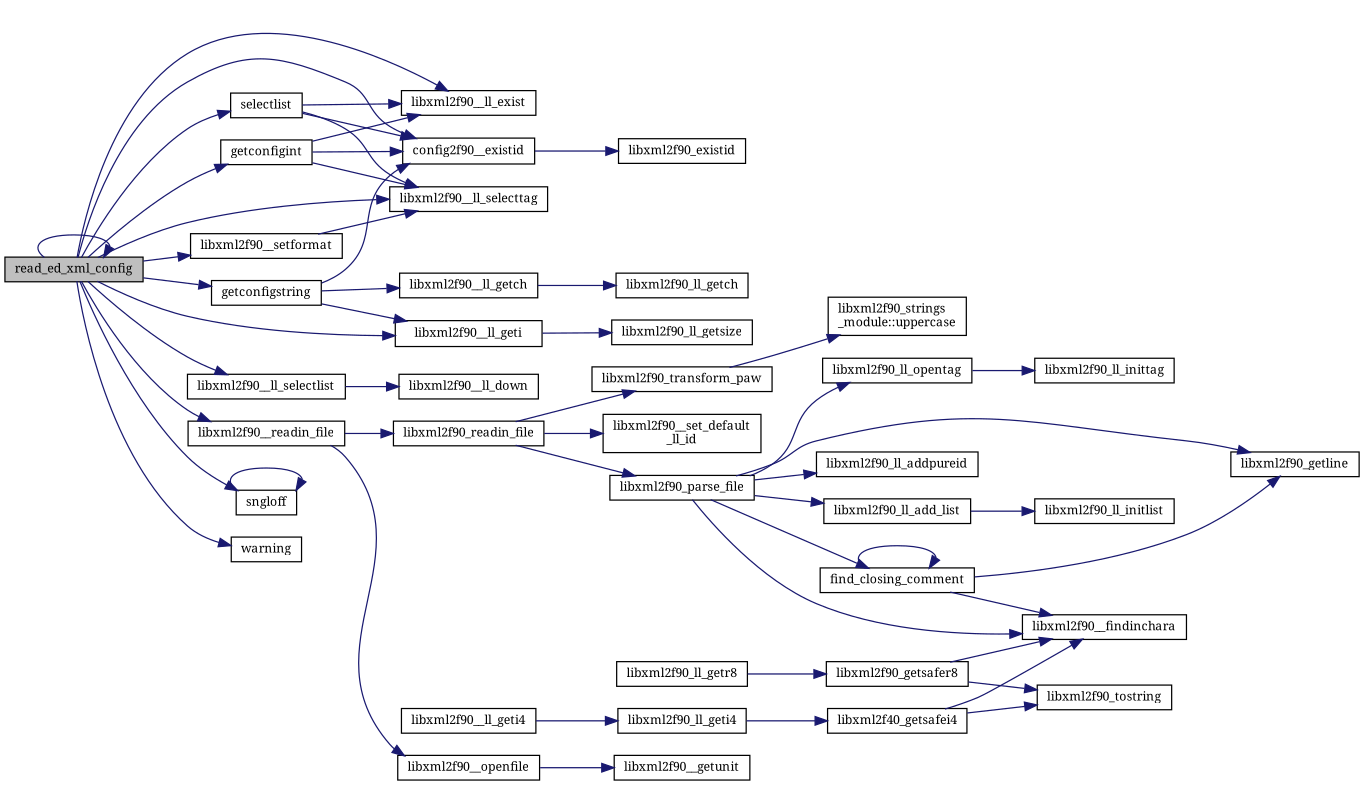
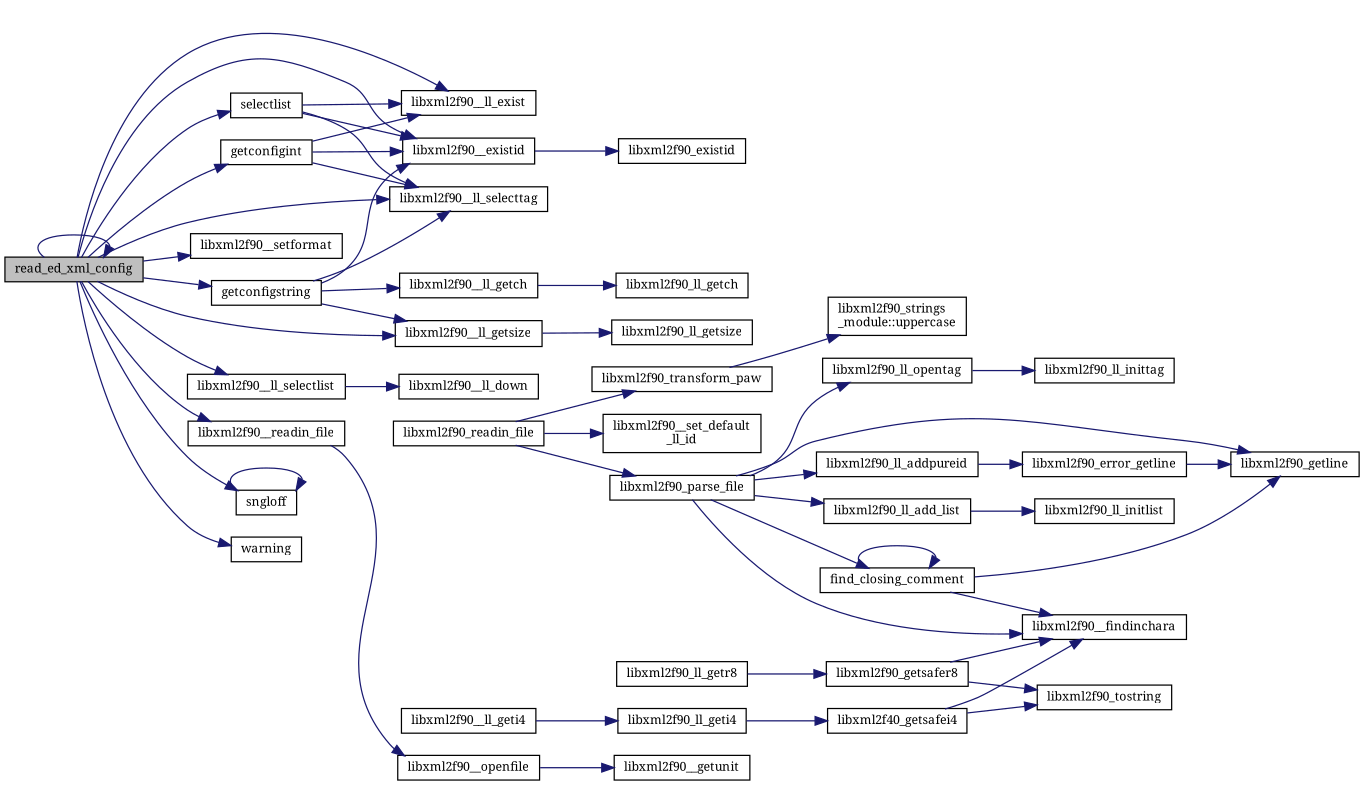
(469, 151) -> (469, 151)
(359, 224) -> (378, 254)
(469, 334) -> (469, 334)
(363, 433) -> none
none -> (1104, 464)
